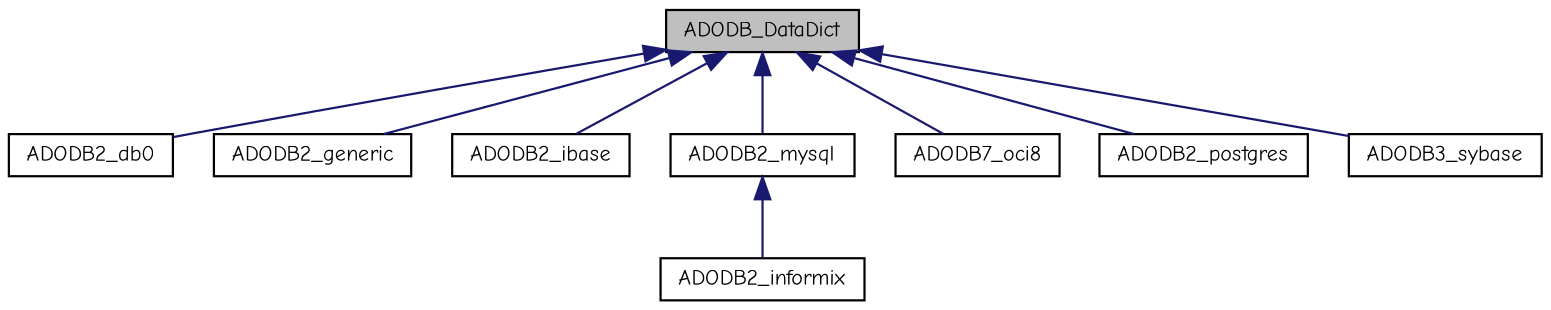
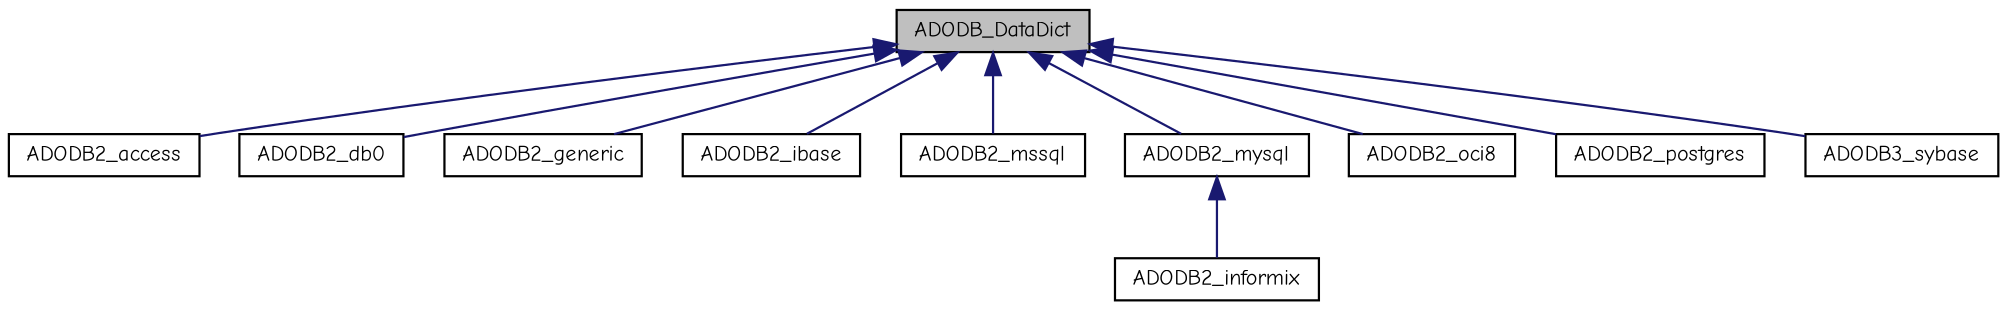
none -> (104, 155)
(978, 155) -> (1432, 155)
none -> (993, 155)
